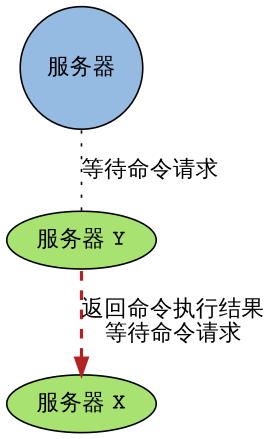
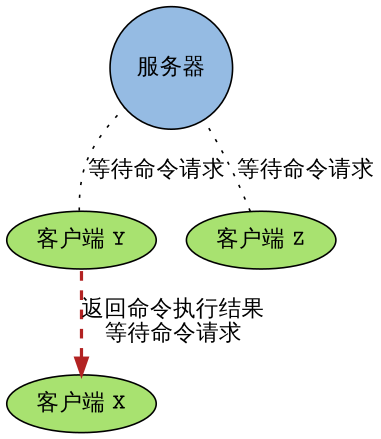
(81, 240) -> (81, 240)
none -> (261, 240)
(81, 404) -> (81, 404)
